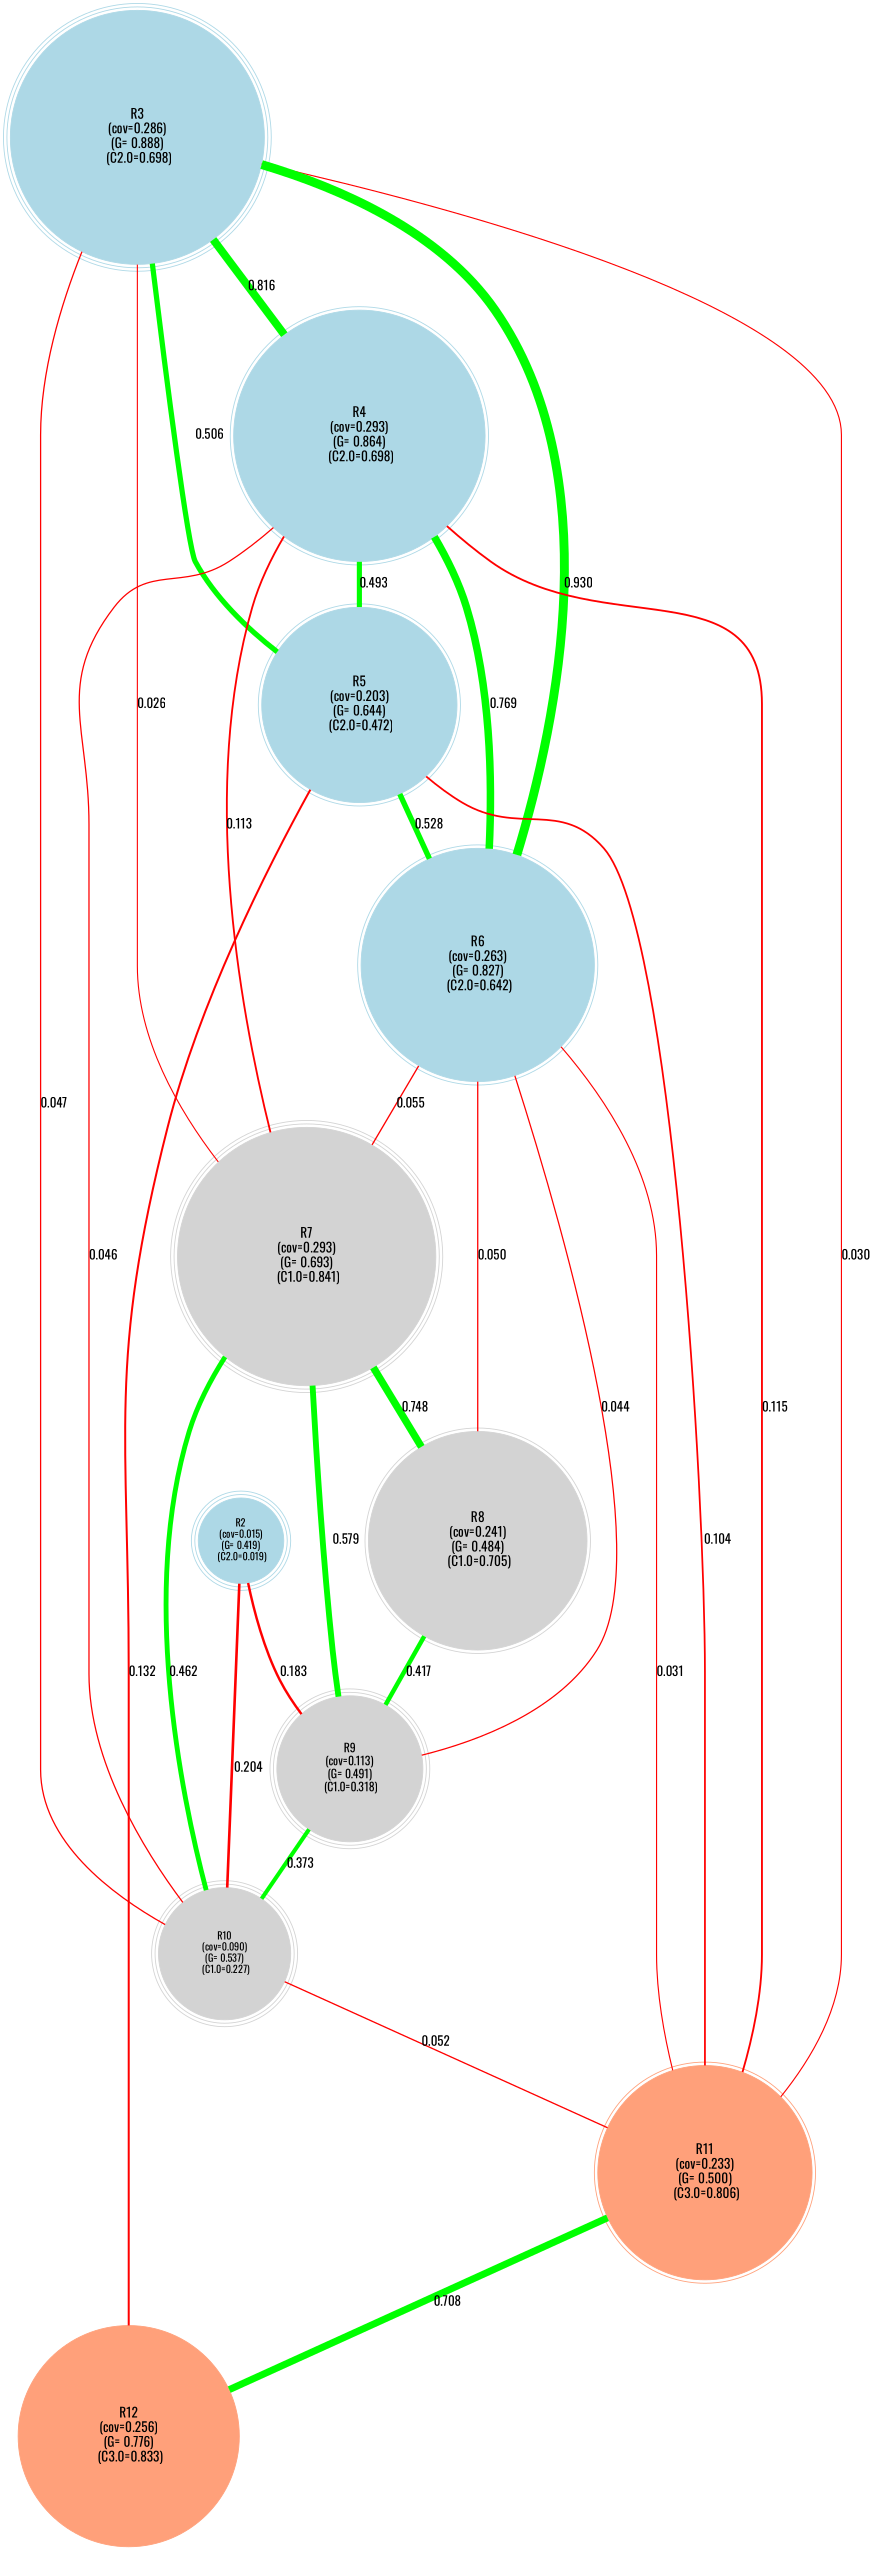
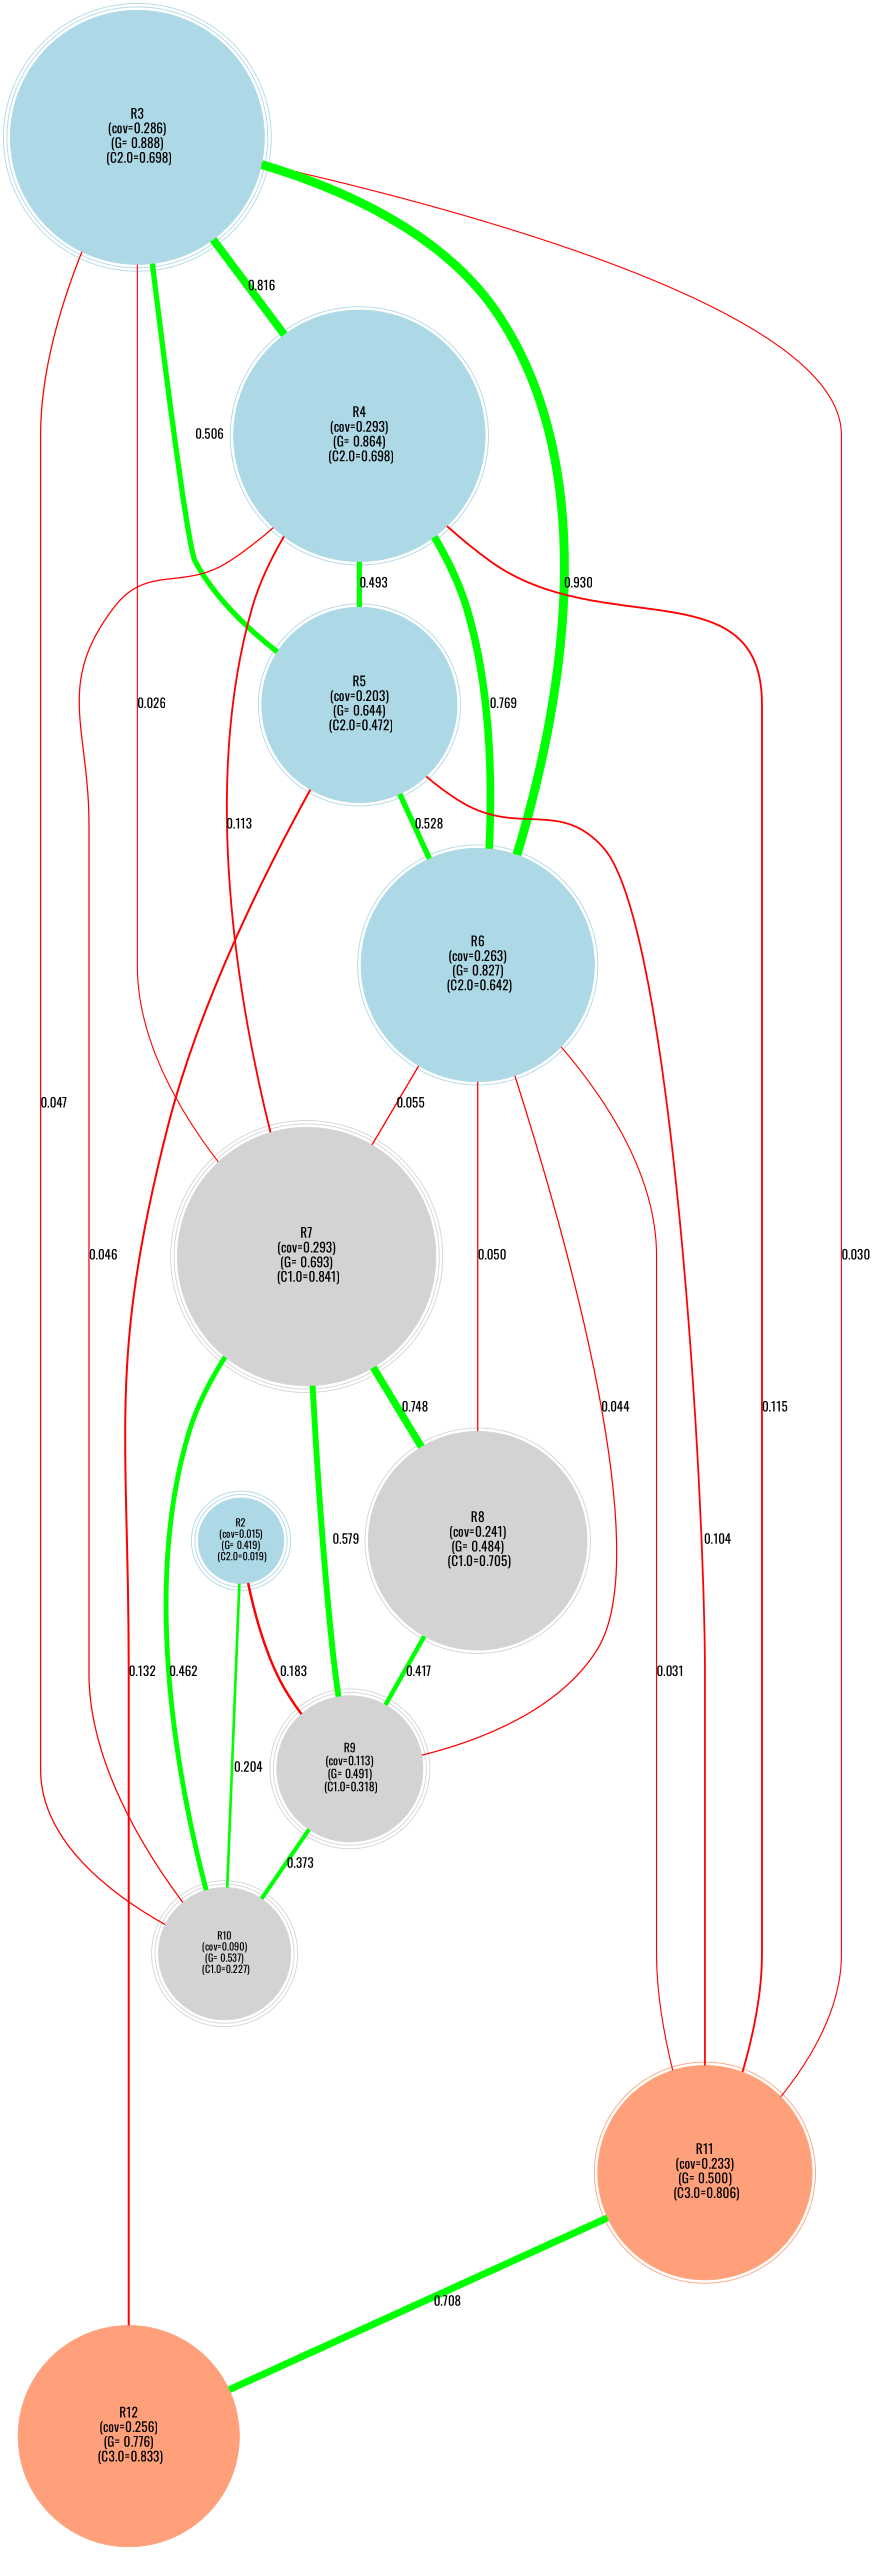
(233, 1736) -> (233, 1736)
(446, 2055) -> none
